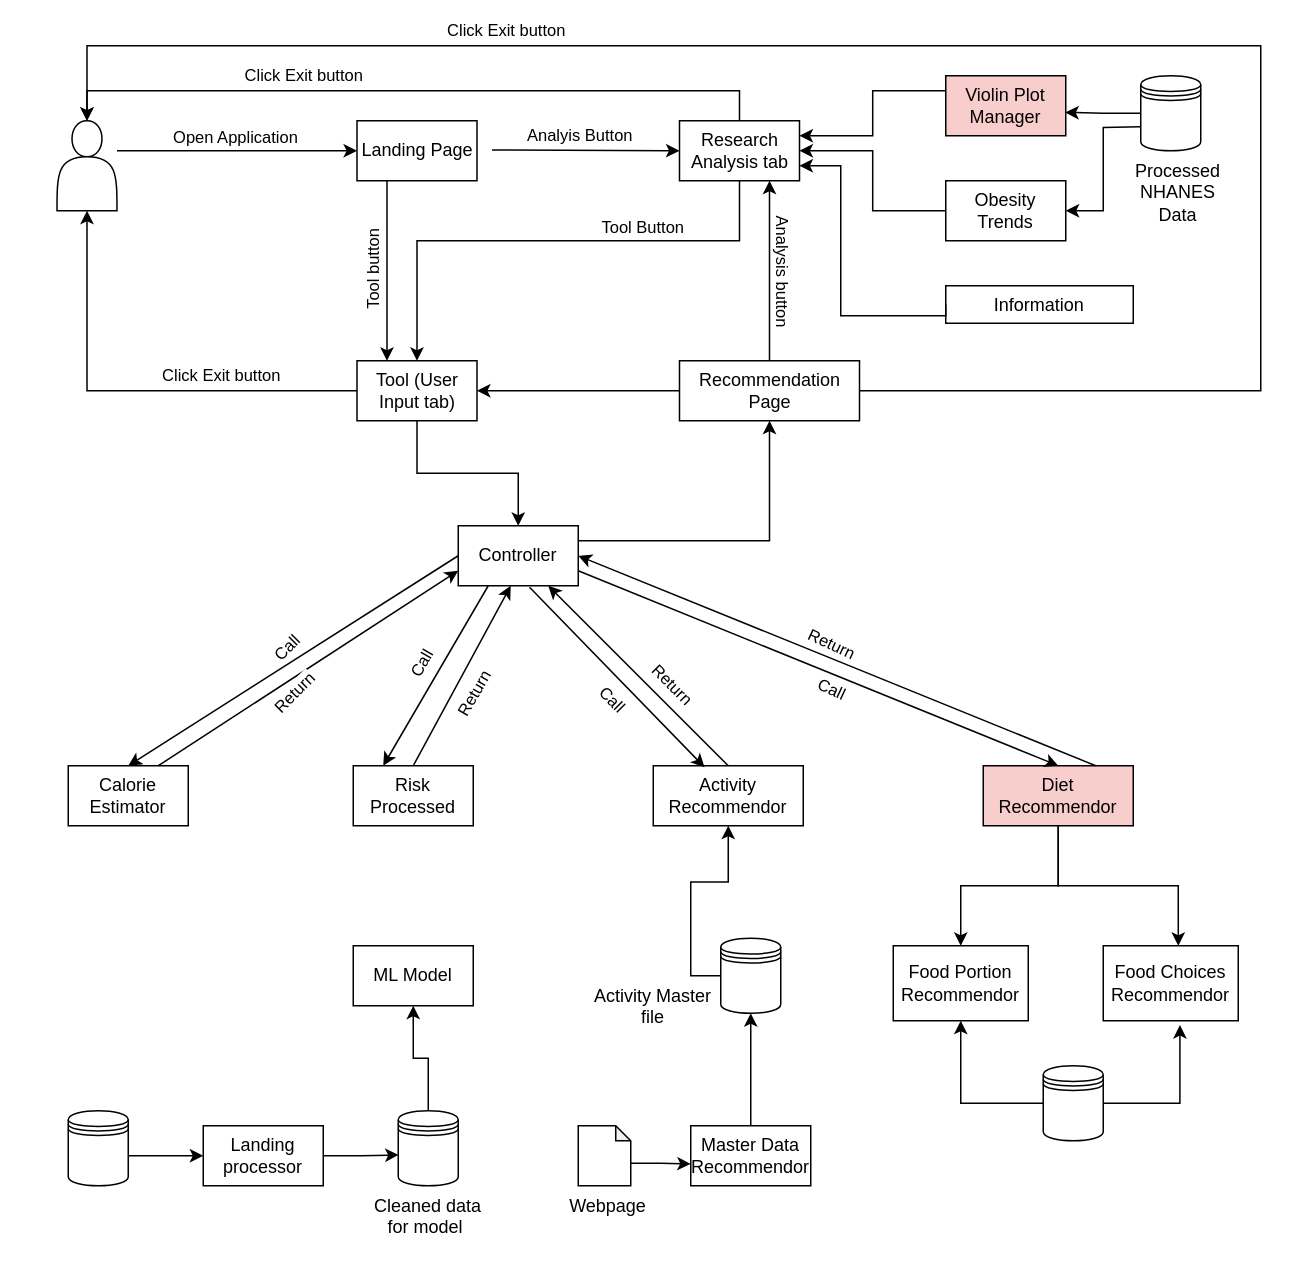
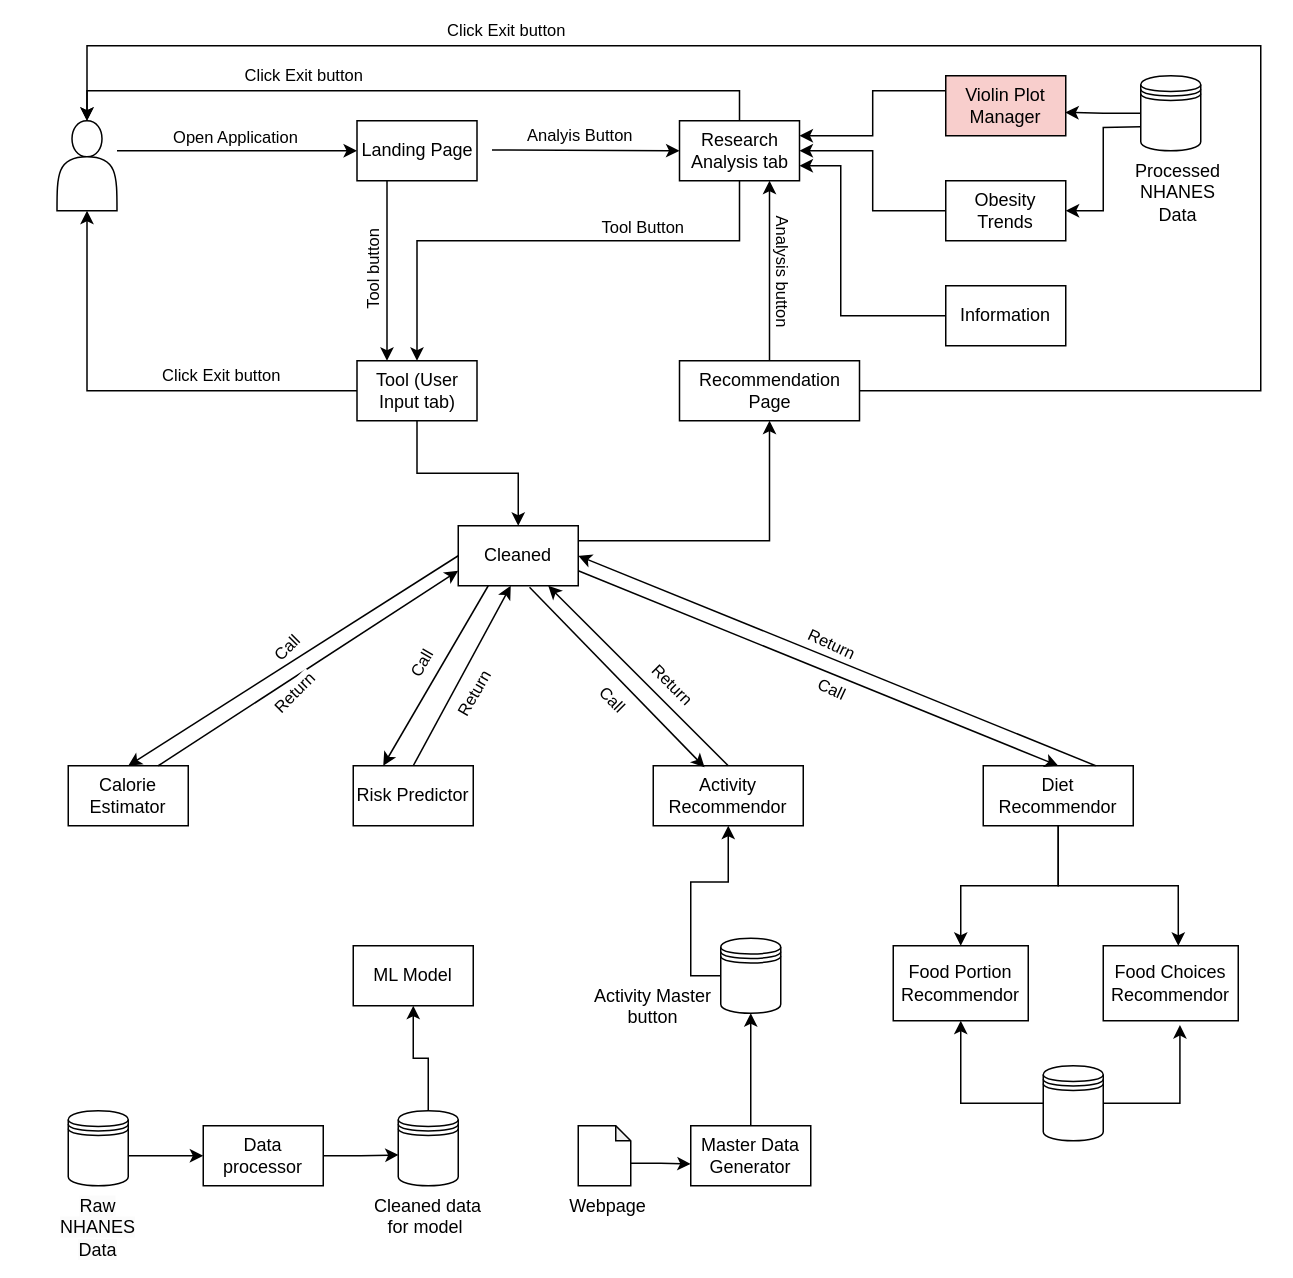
(1040, 305) -> (1006, 316)
(583, 391) -> none
(518, 556) -> (518, 556)
(413, 796) -> (413, 796)
(1058, 796) -> (1058, 796)
(653, 1008) -> (653, 1008)
(263, 1156) -> (263, 1156)
(751, 1156) -> (751, 1156)
none -> (98, 1216)
